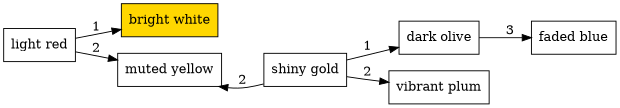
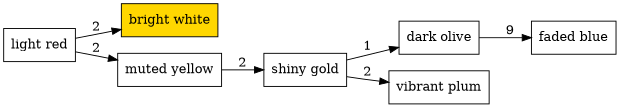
(97, 27) -> (97, 27)
(510, 31) -> (510, 31)
(246, 88) -> (238, 70)
